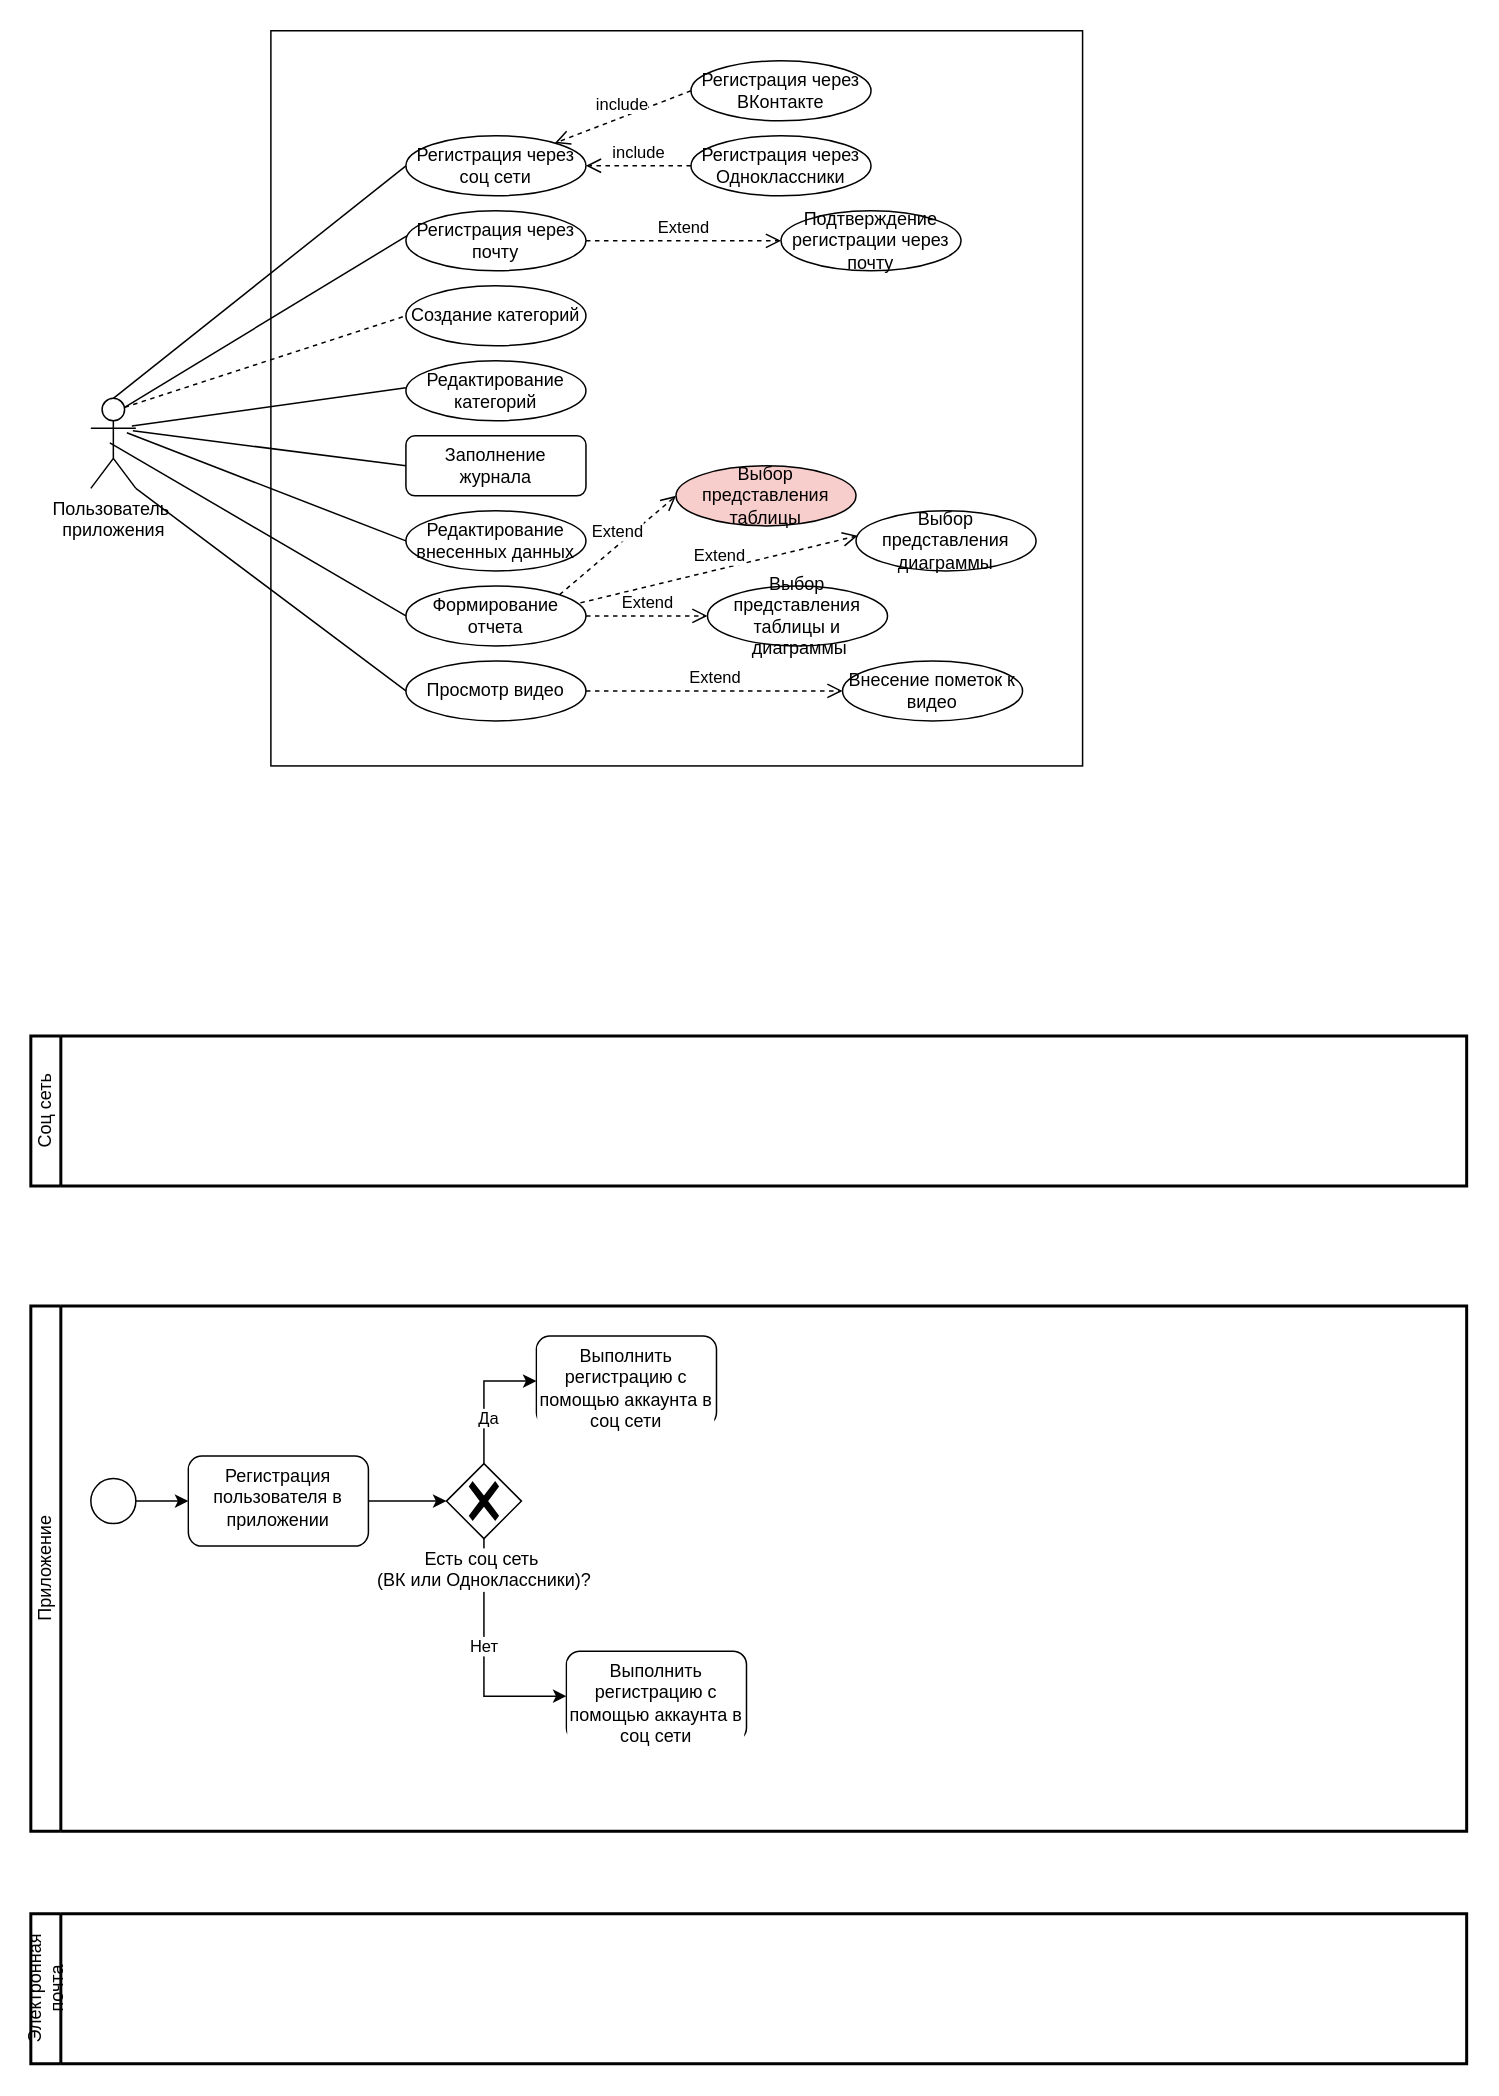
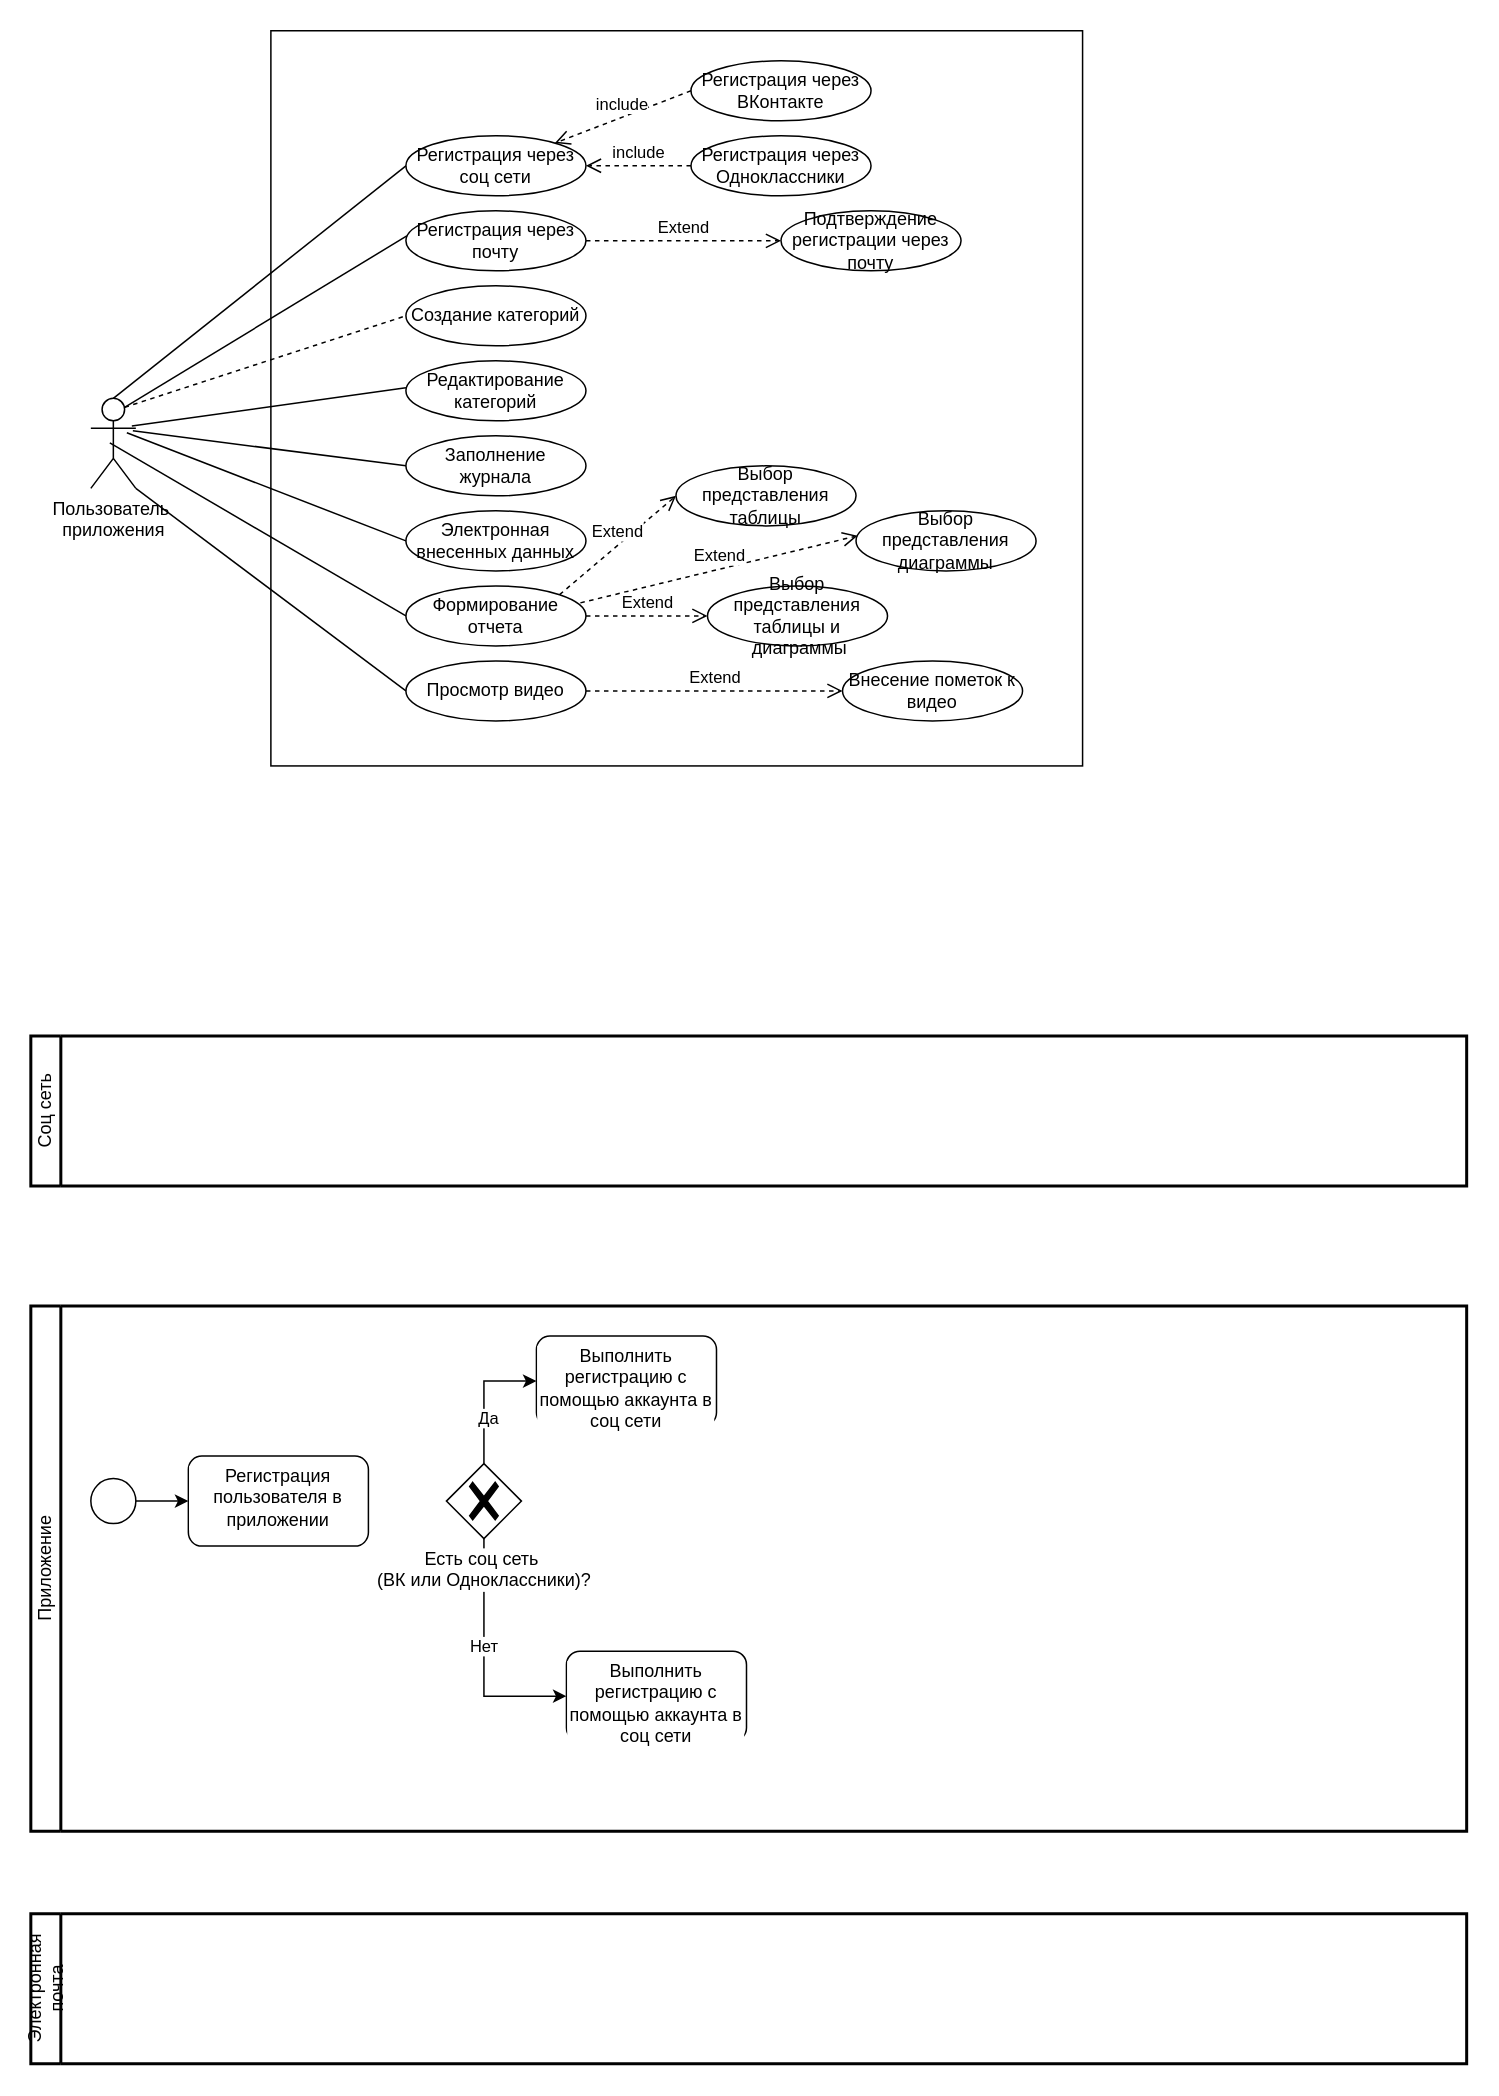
(496, 466) -> (496, 466)
(766, 496) -> (766, 496)
(496, 541) -> (496, 541)
(402, 1501) -> none
